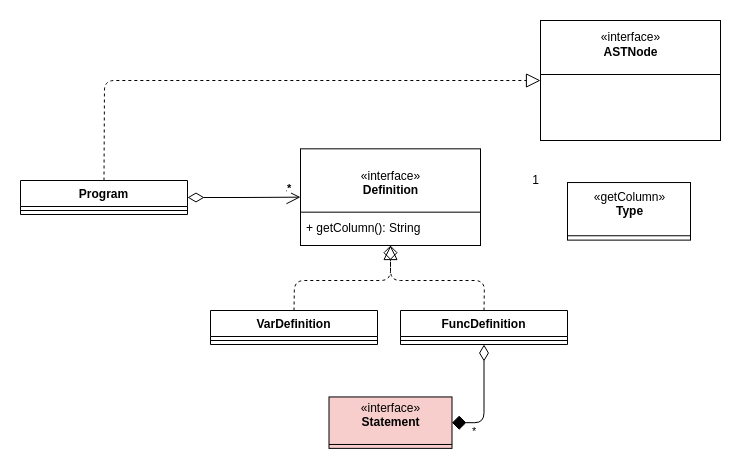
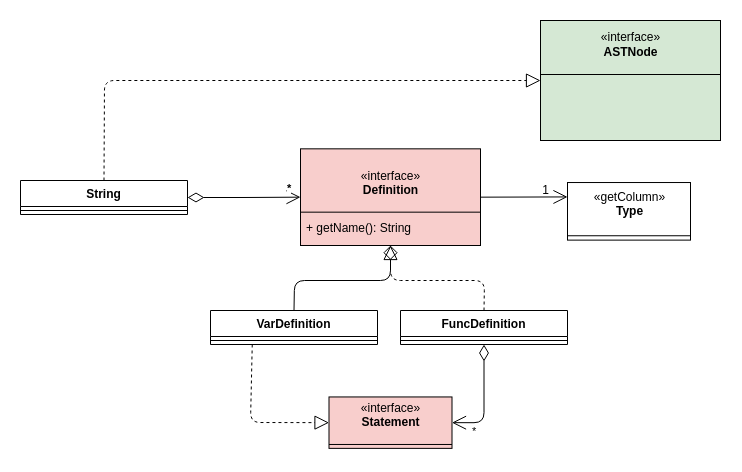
(631, 81) -> (631, 81)
(536, 181) -> (546, 191)
(104, 194) -> (104, 194)
(391, 197) -> (391, 197)
none -> (523, 197)
(369, 228) -> (364, 228)
(332, 281) -> (332, 281)
none -> (251, 411)
(466, 423) -> (460, 423)
